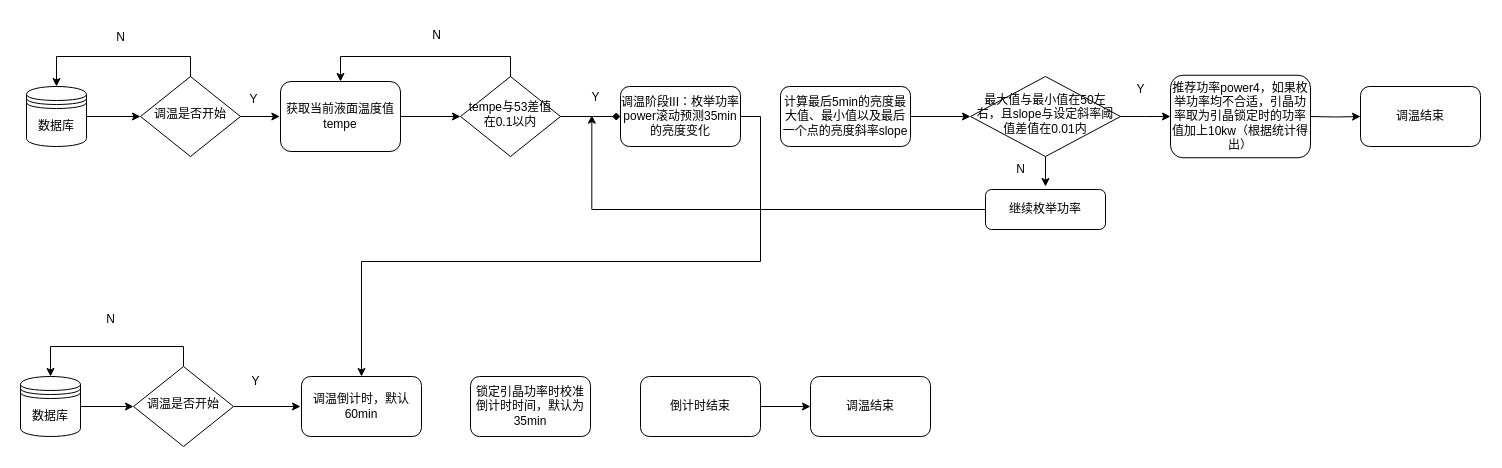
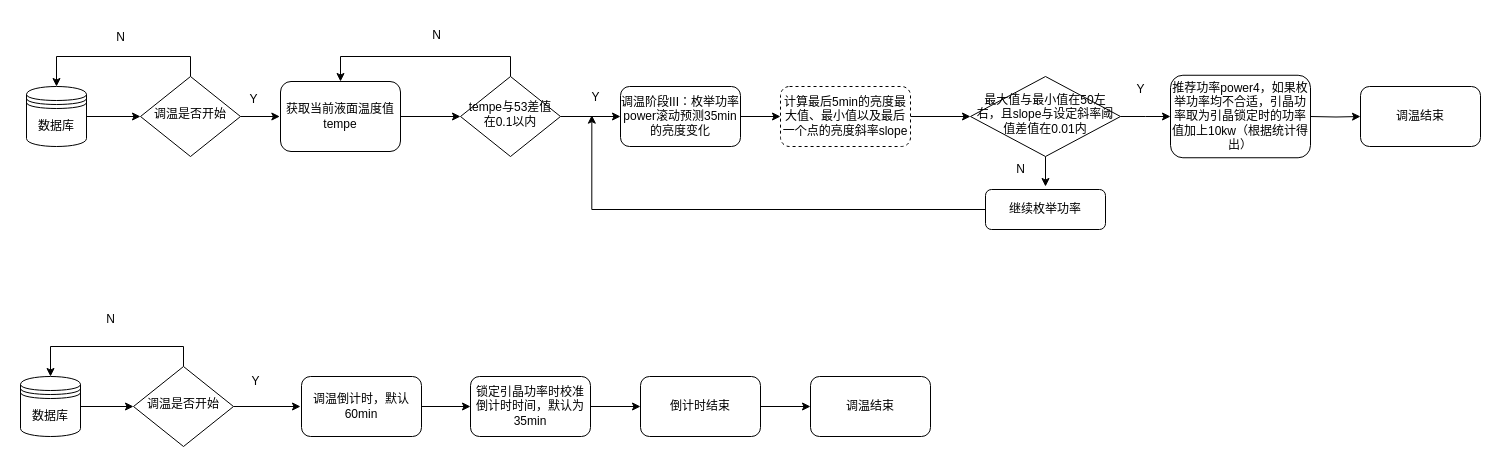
(612, 117) -> (612, 117)
(846, 117) -> (846, 117)
(582, 262) -> (766, 117)
none -> (443, 407)
none -> (612, 407)
